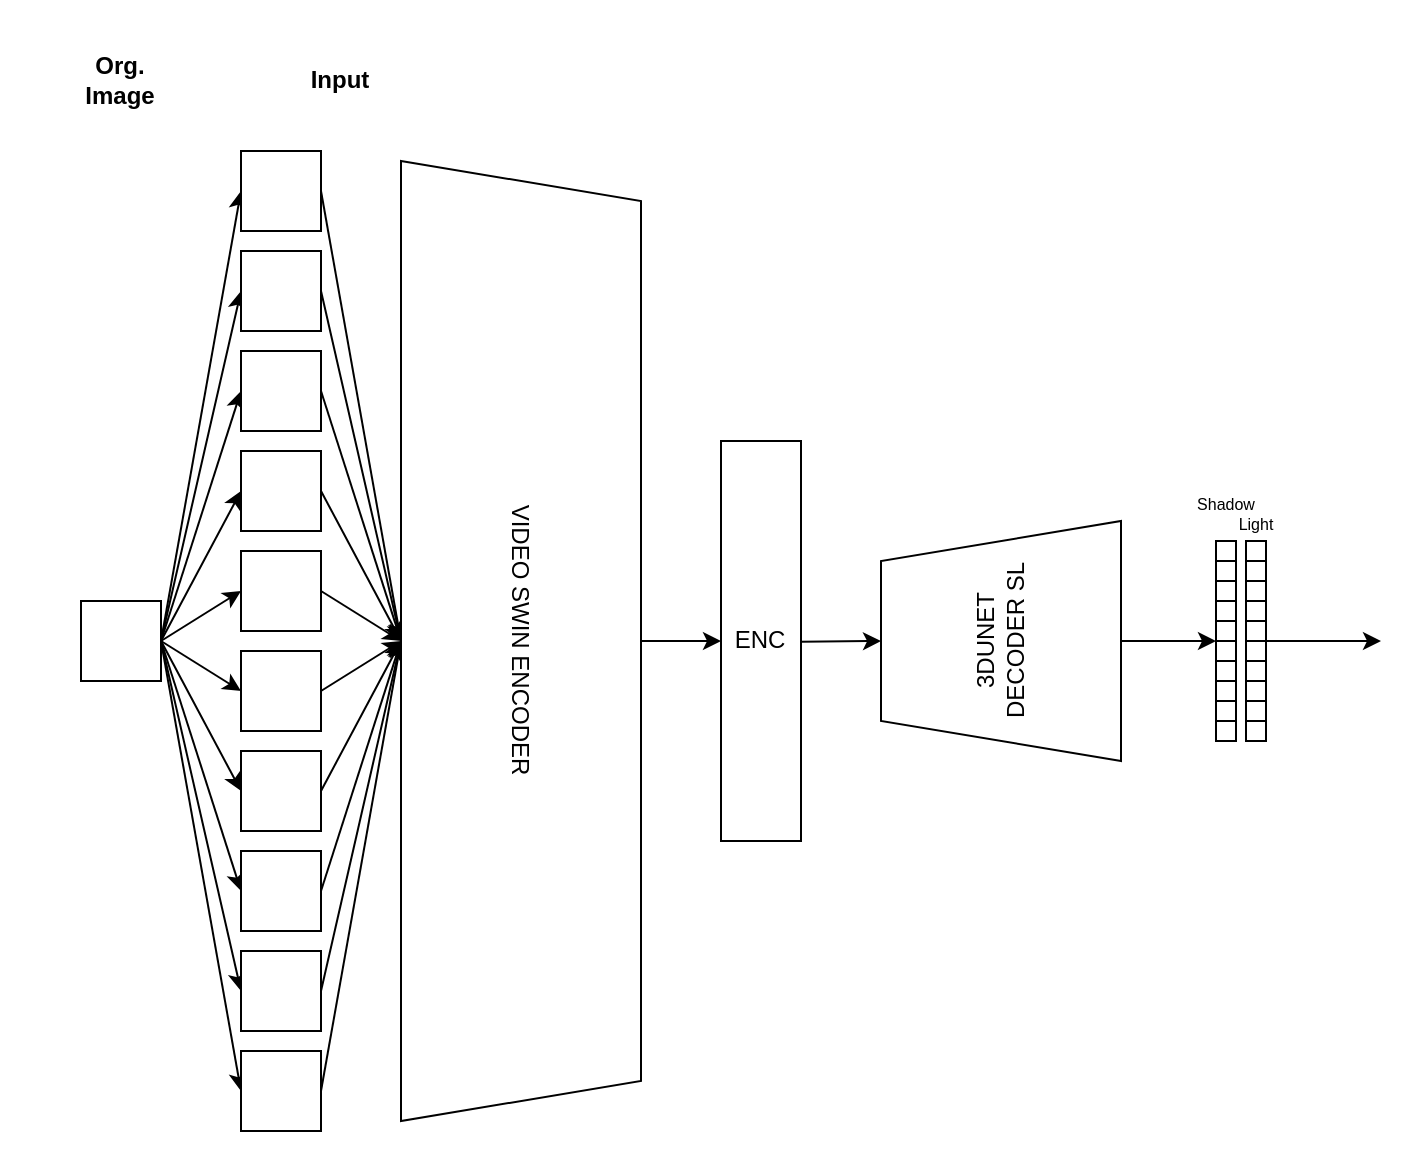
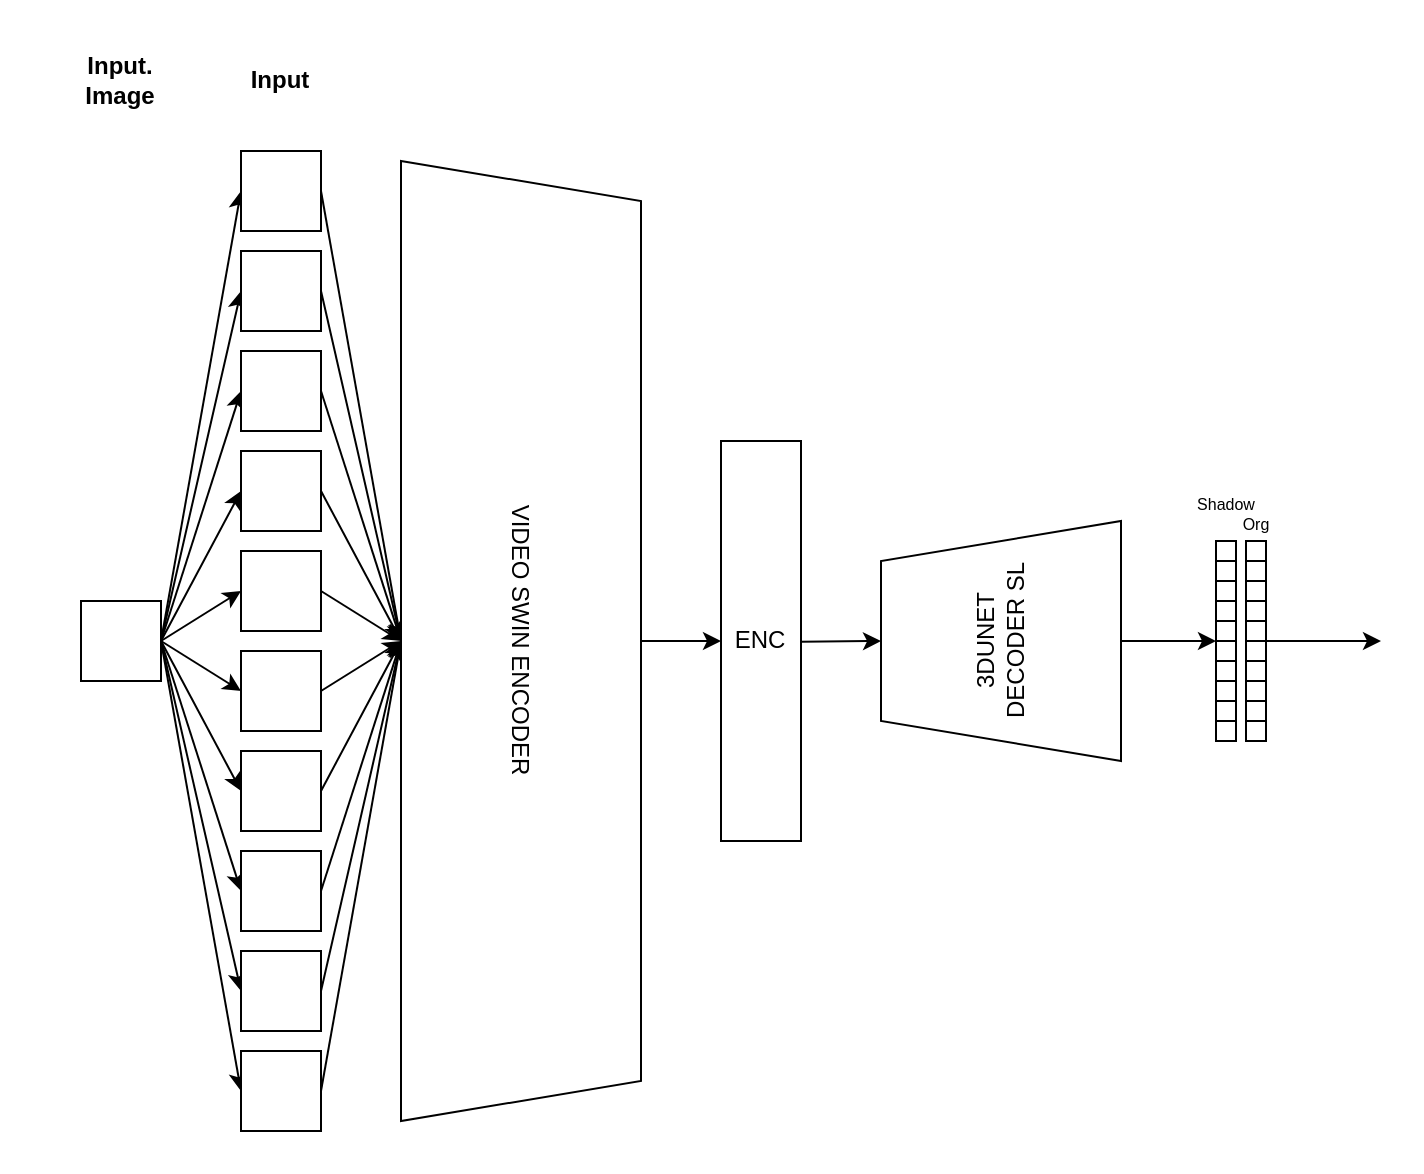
(121, 81) -> (121, 81)
(341, 81) -> (281, 81)
(1257, 523) -> (1257, 523)
